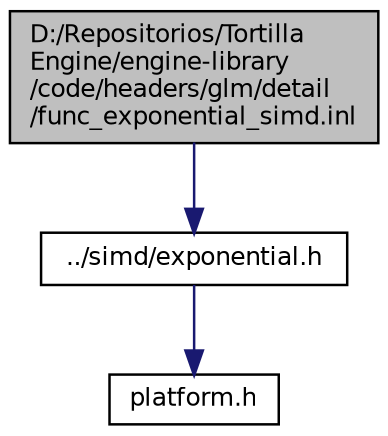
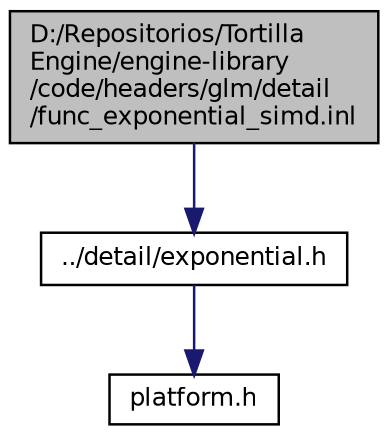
(194, 259) -> (194, 259)
